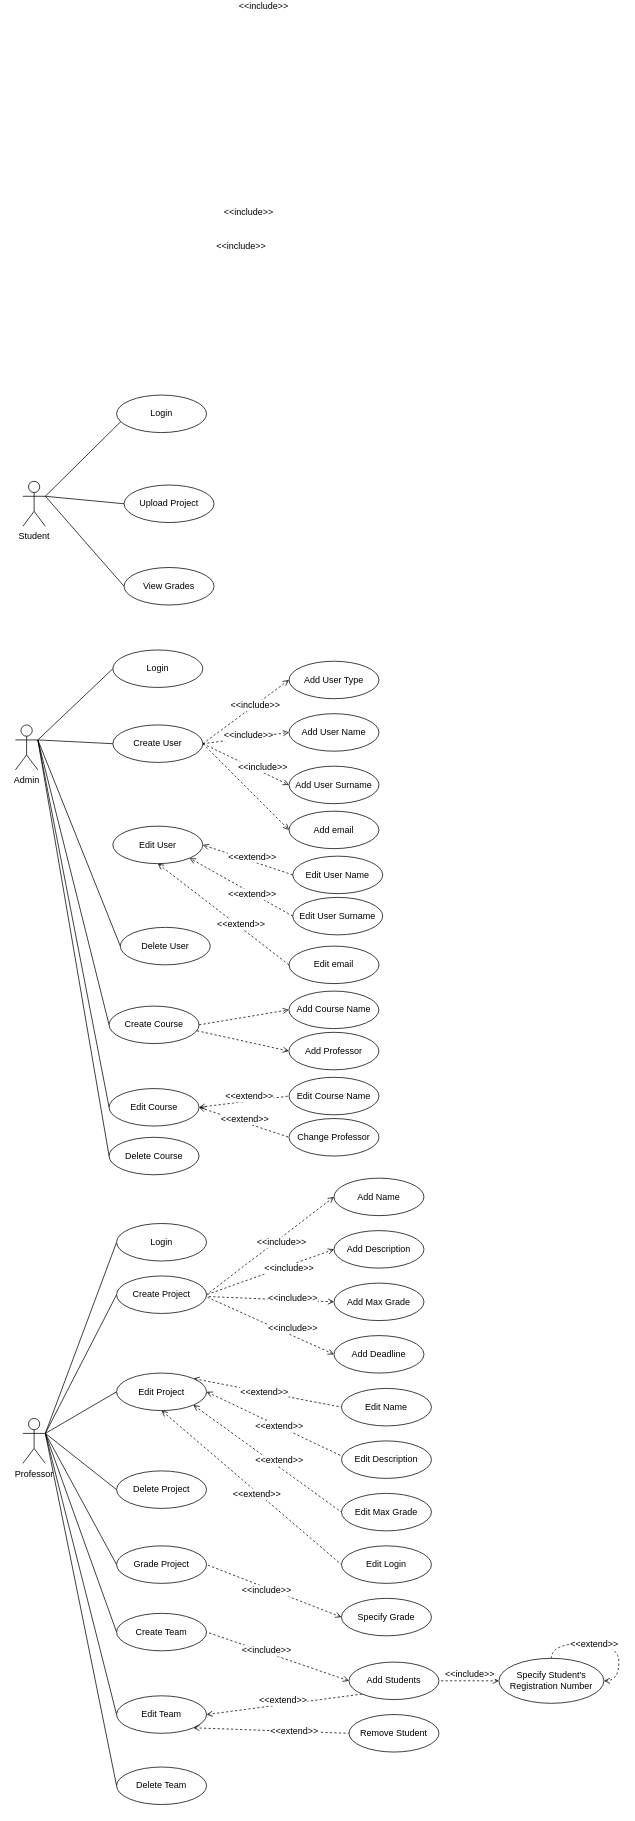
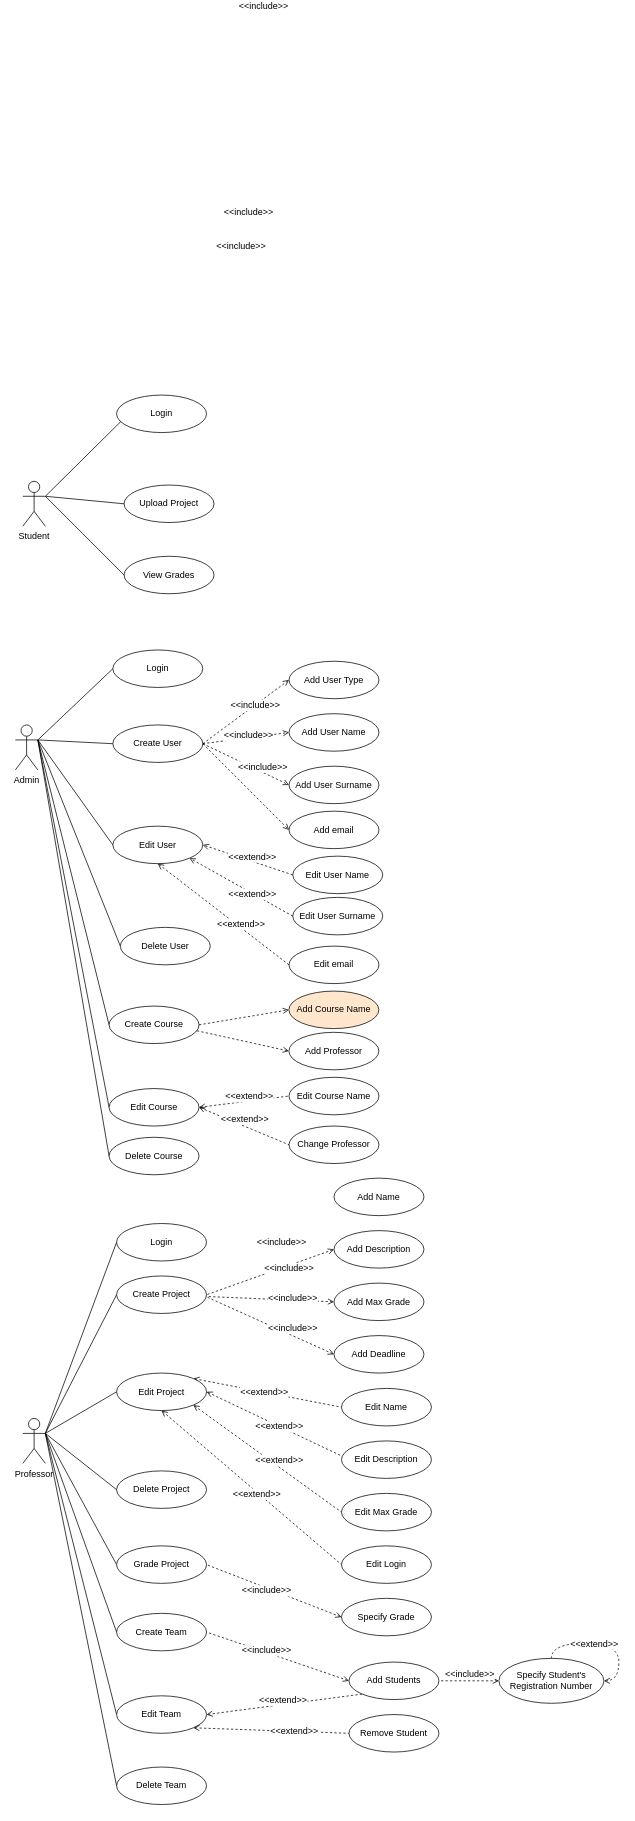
(169, 586) -> (169, 575)
none -> (76, 794)
(334, 1010) -> (334, 1010)
(334, 1137) -> (334, 1145)
(239, 1270) -> none
